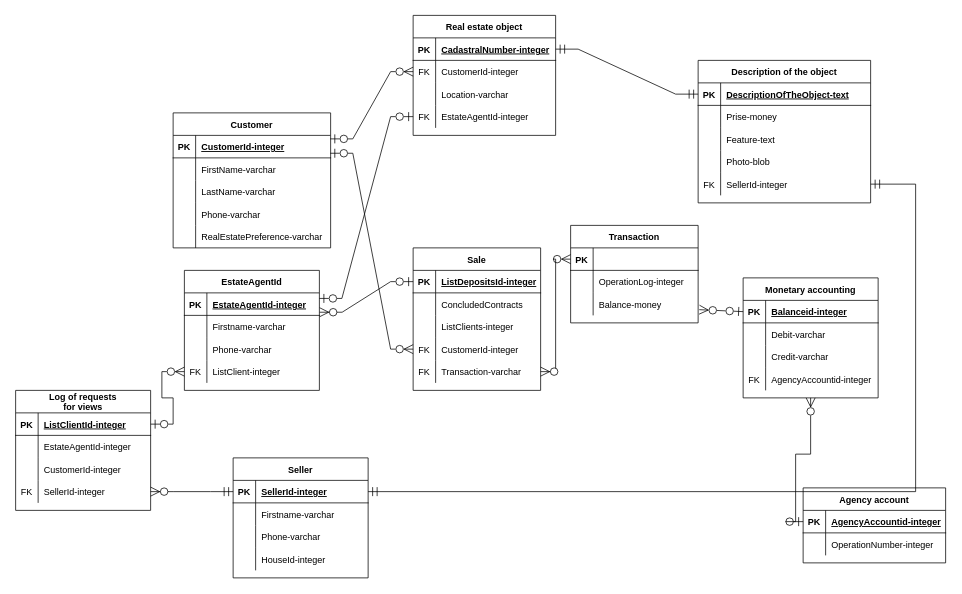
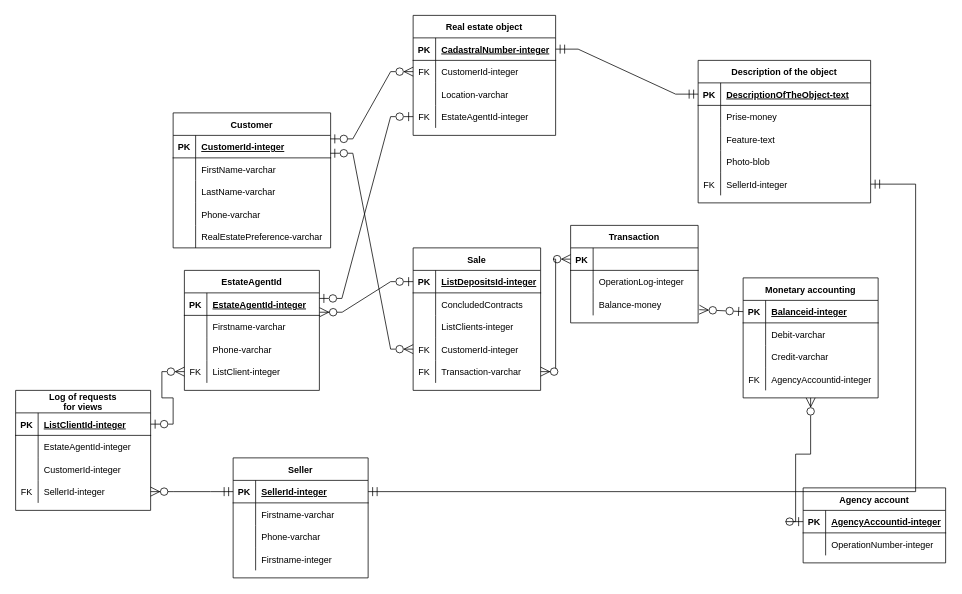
(298, 560) -> (302, 560)
